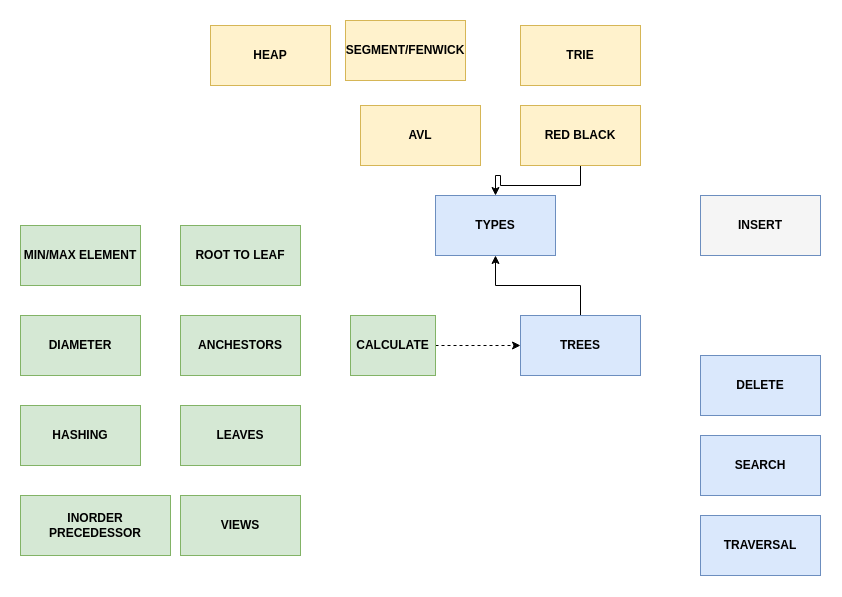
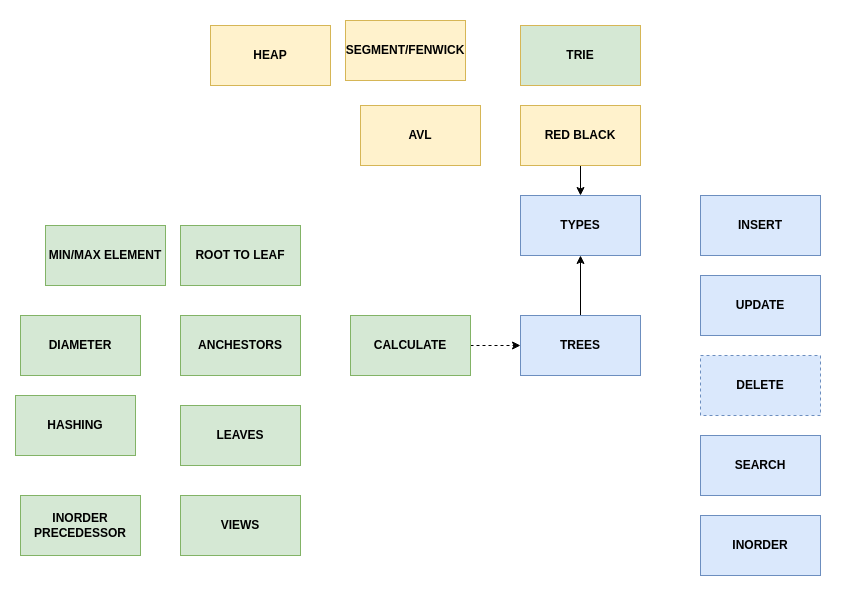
(581, 56) -> (581, 56)
(496, 226) -> (581, 226)
(761, 226) -> (761, 226)
(81, 256) -> (106, 256)
none -> (761, 306)
(393, 346) -> (411, 346)
(761, 386) -> (761, 386)
(81, 436) -> (76, 426)
(96, 526) -> (81, 526)
(761, 546) -> (761, 546)
